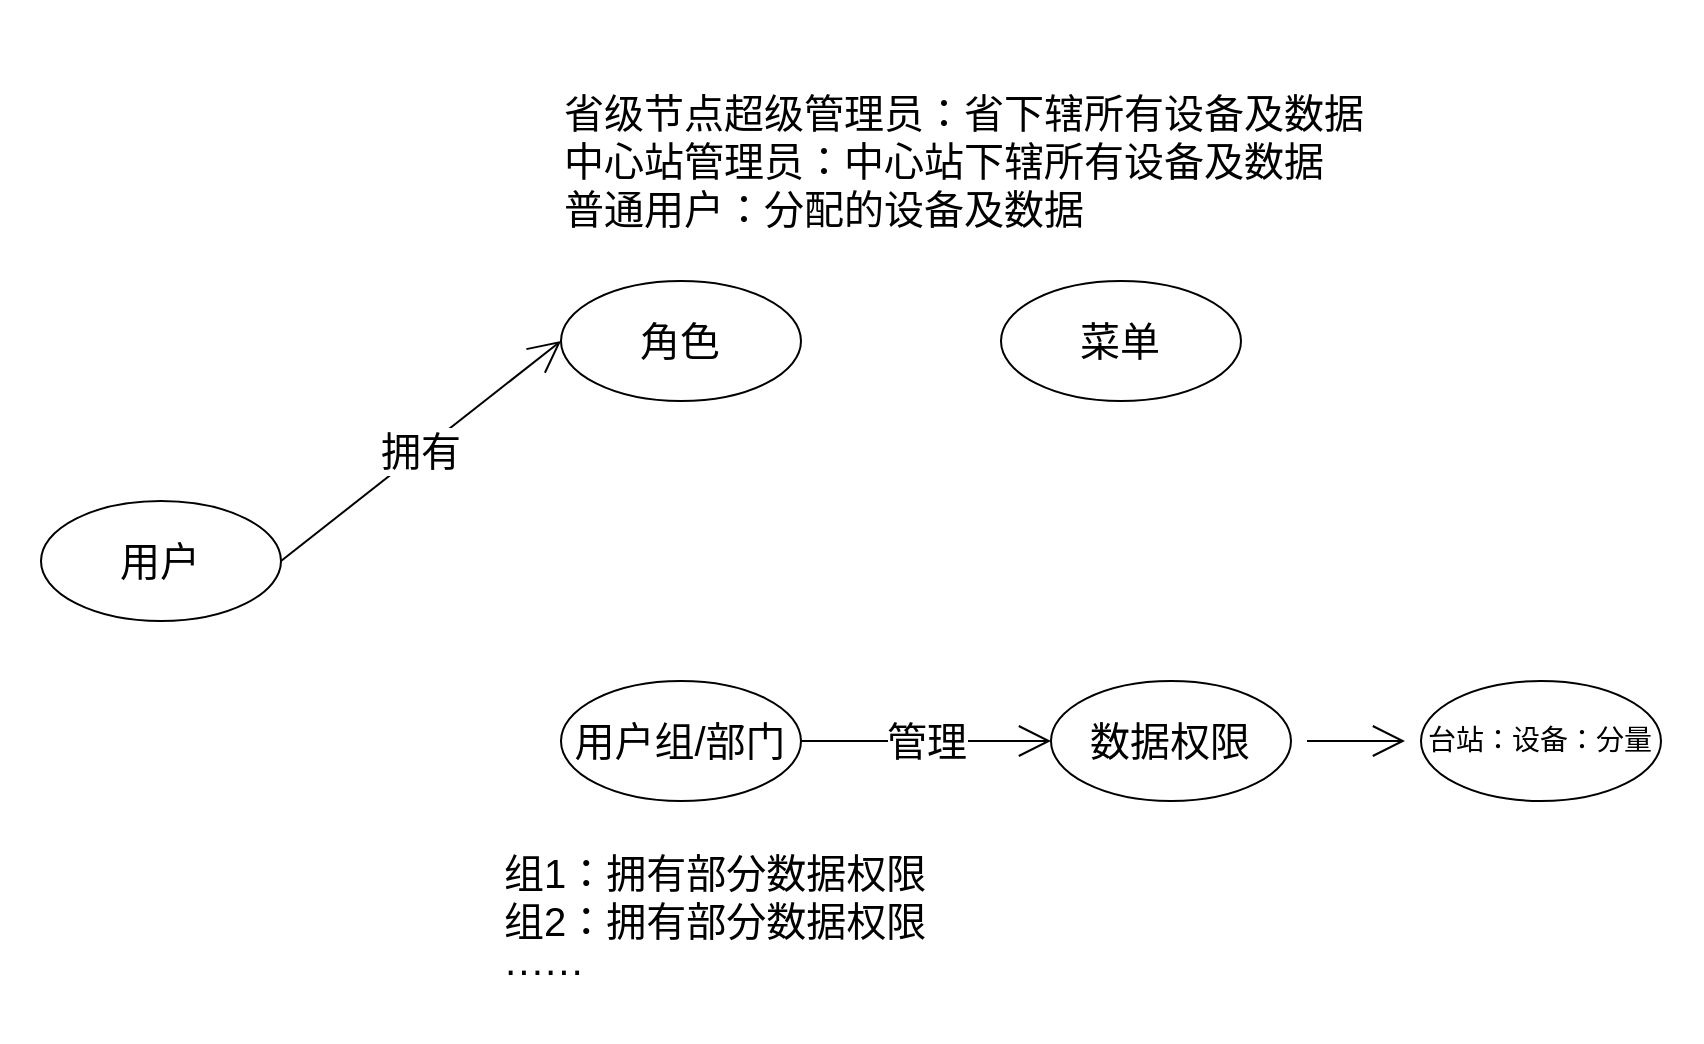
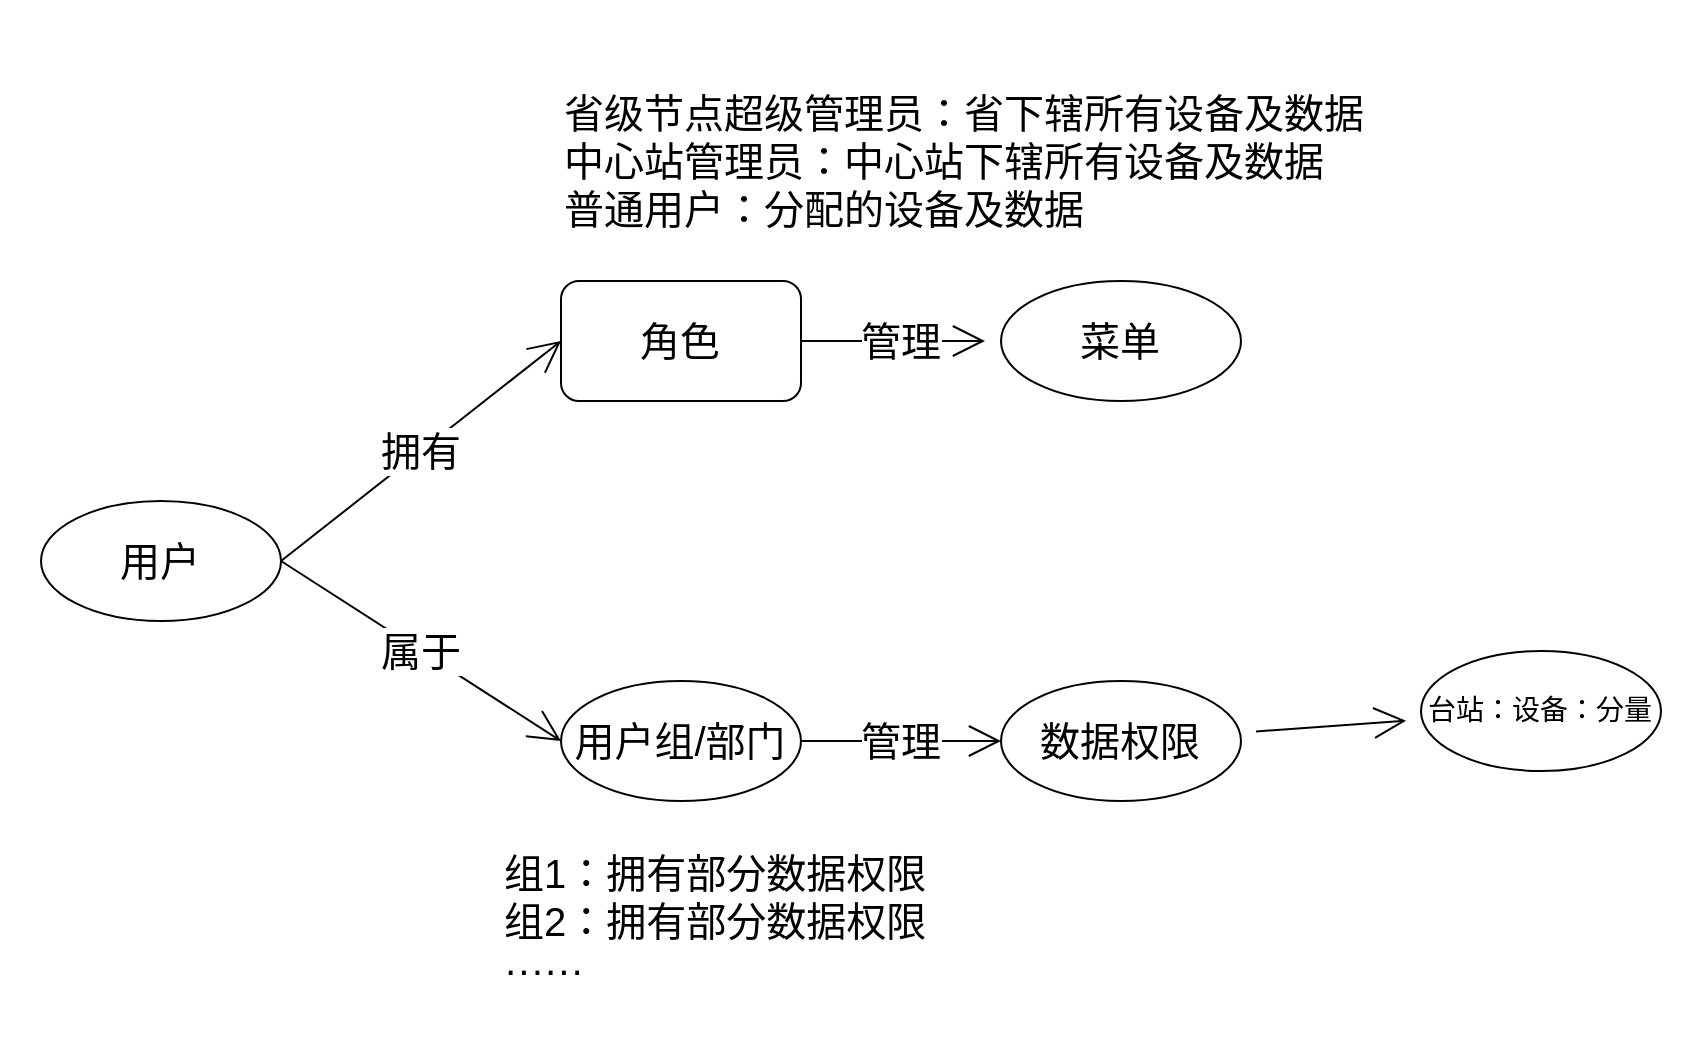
(681, 341) -> (681, 341)
none -> (892, 341)
none -> (355, 609)
(1171, 741) -> (1121, 741)
(1541, 741) -> (1541, 711)
